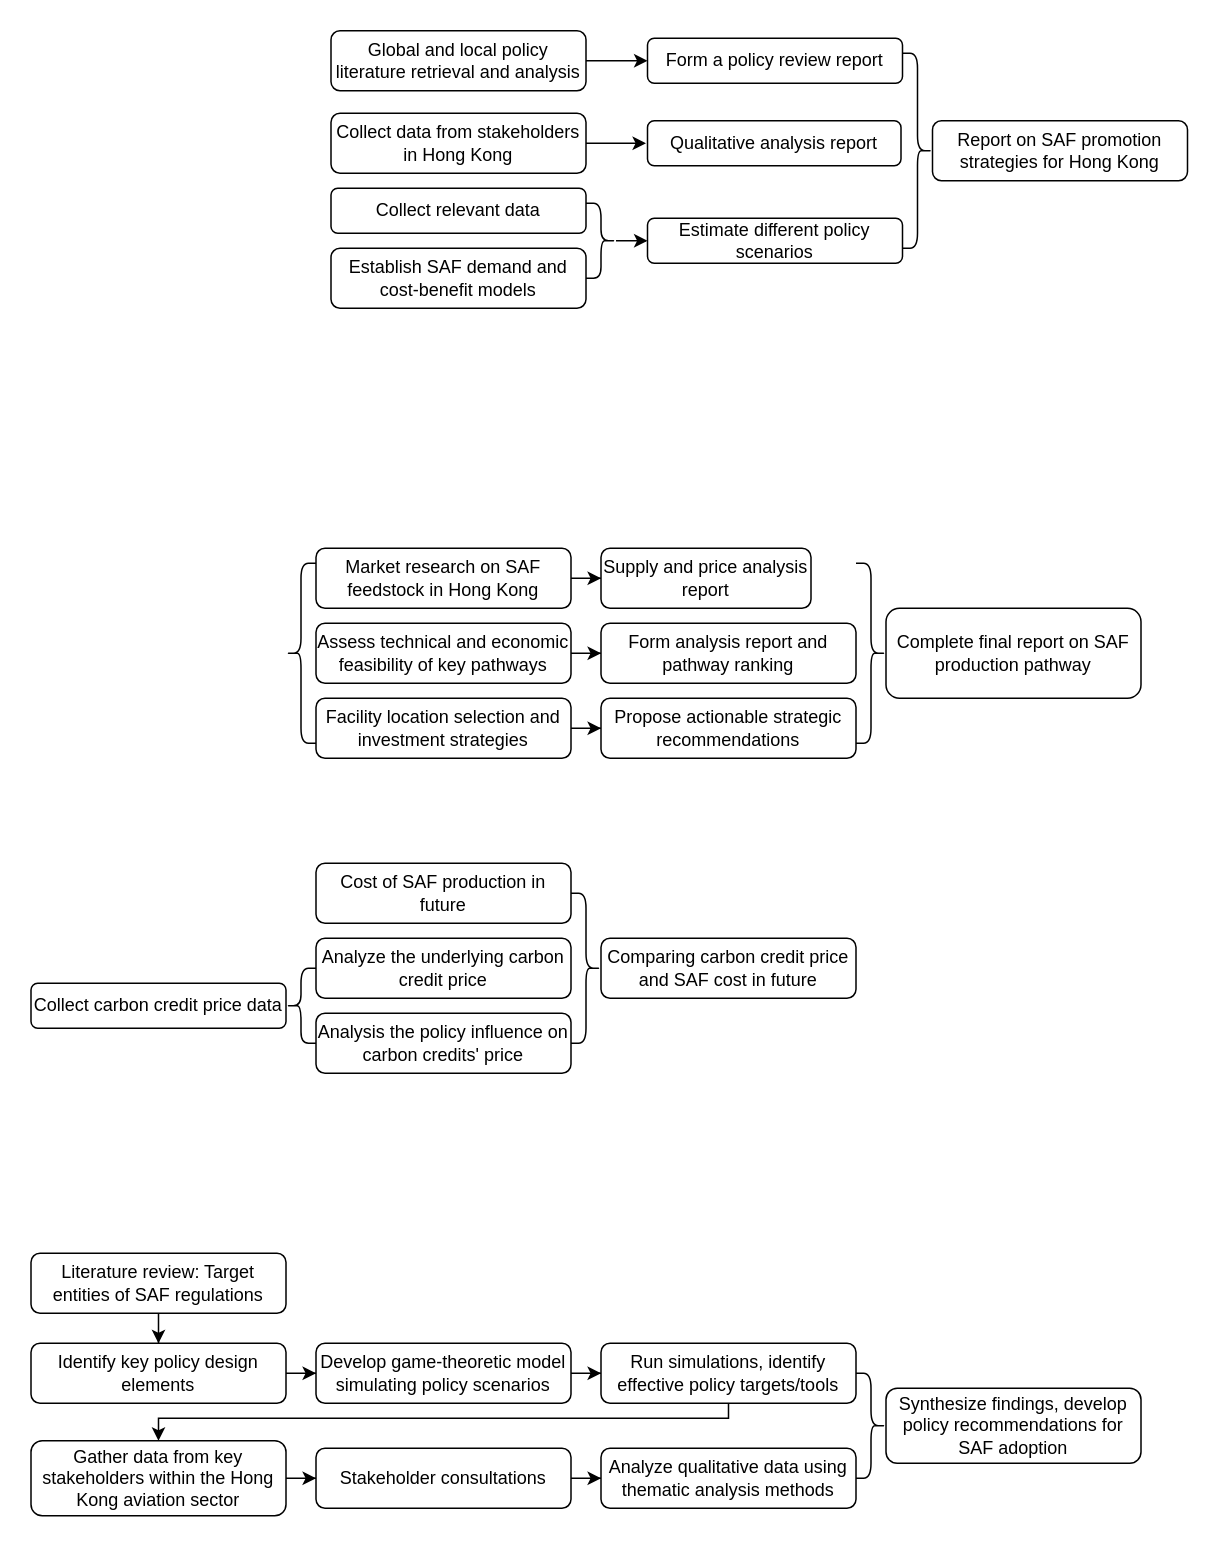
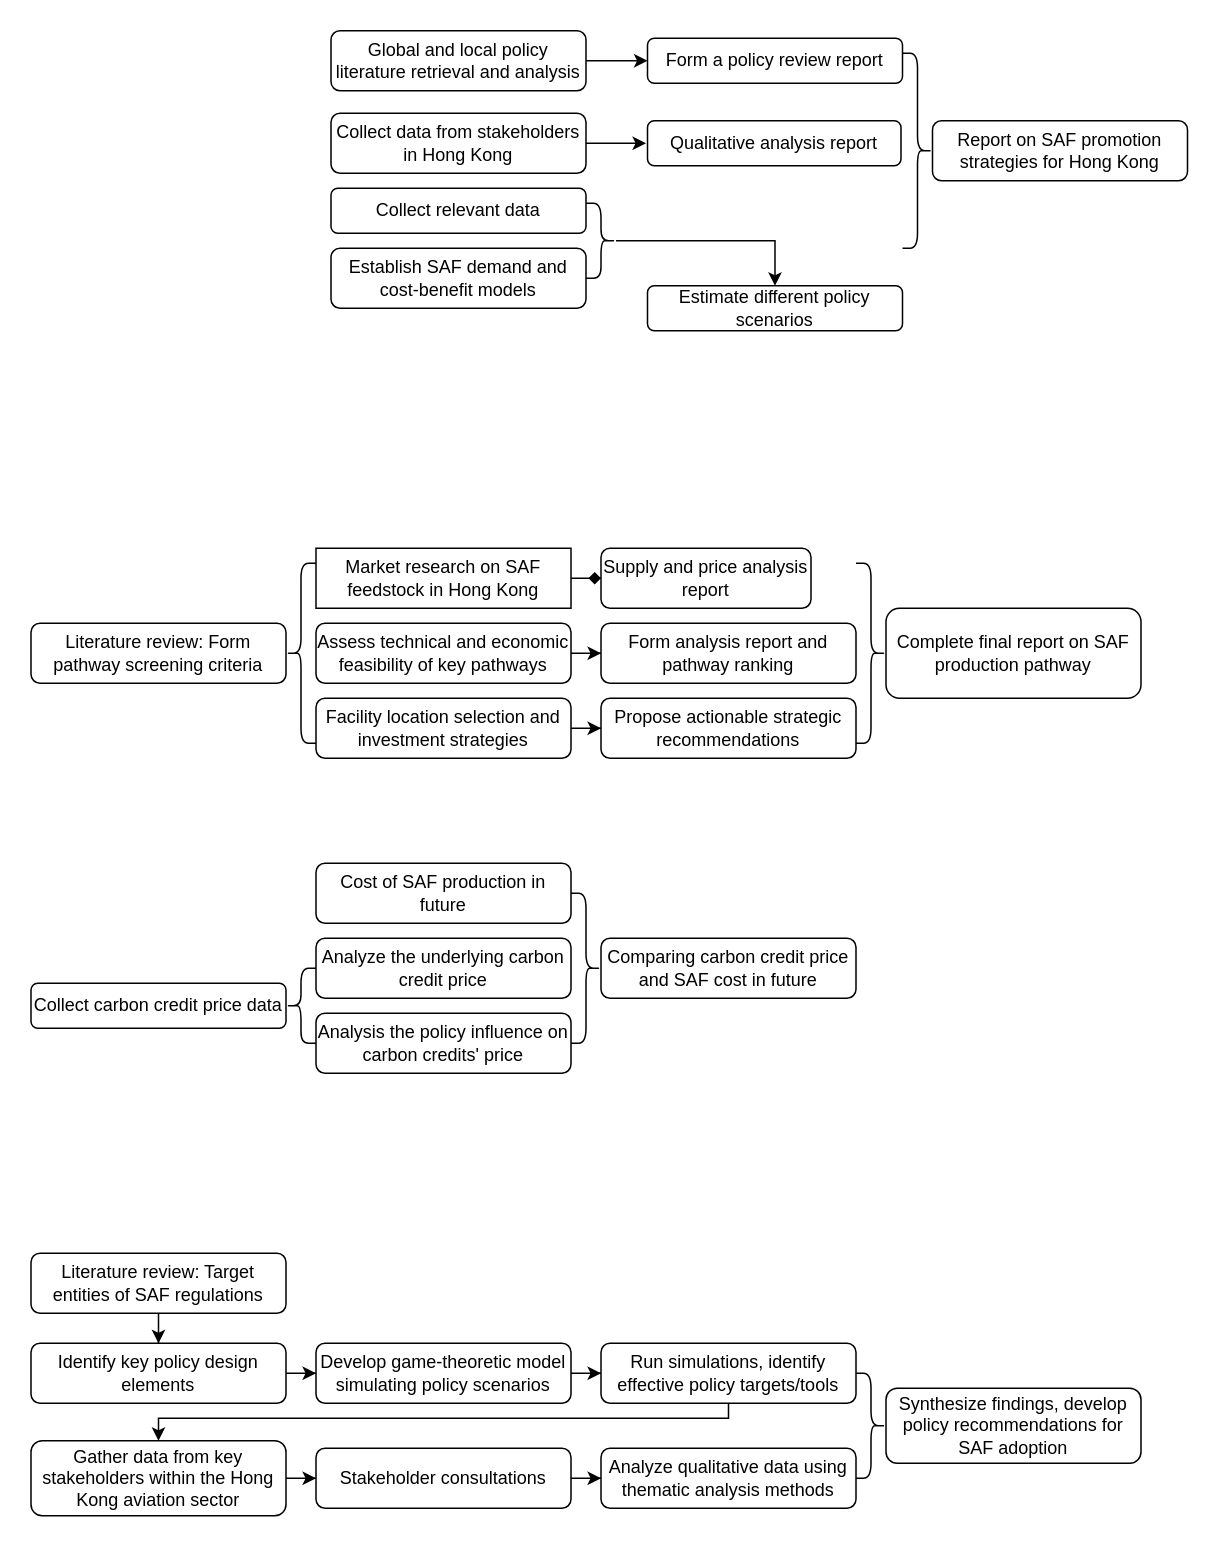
(775, 241) -> (775, 308)
(443, 578) -> (443, 578)
(589, 578) -> (588, 578)
none -> (158, 653)
